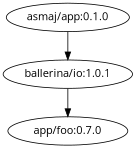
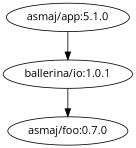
(68, 17) -> (68, 17)
(68, 131) -> (68, 131)
